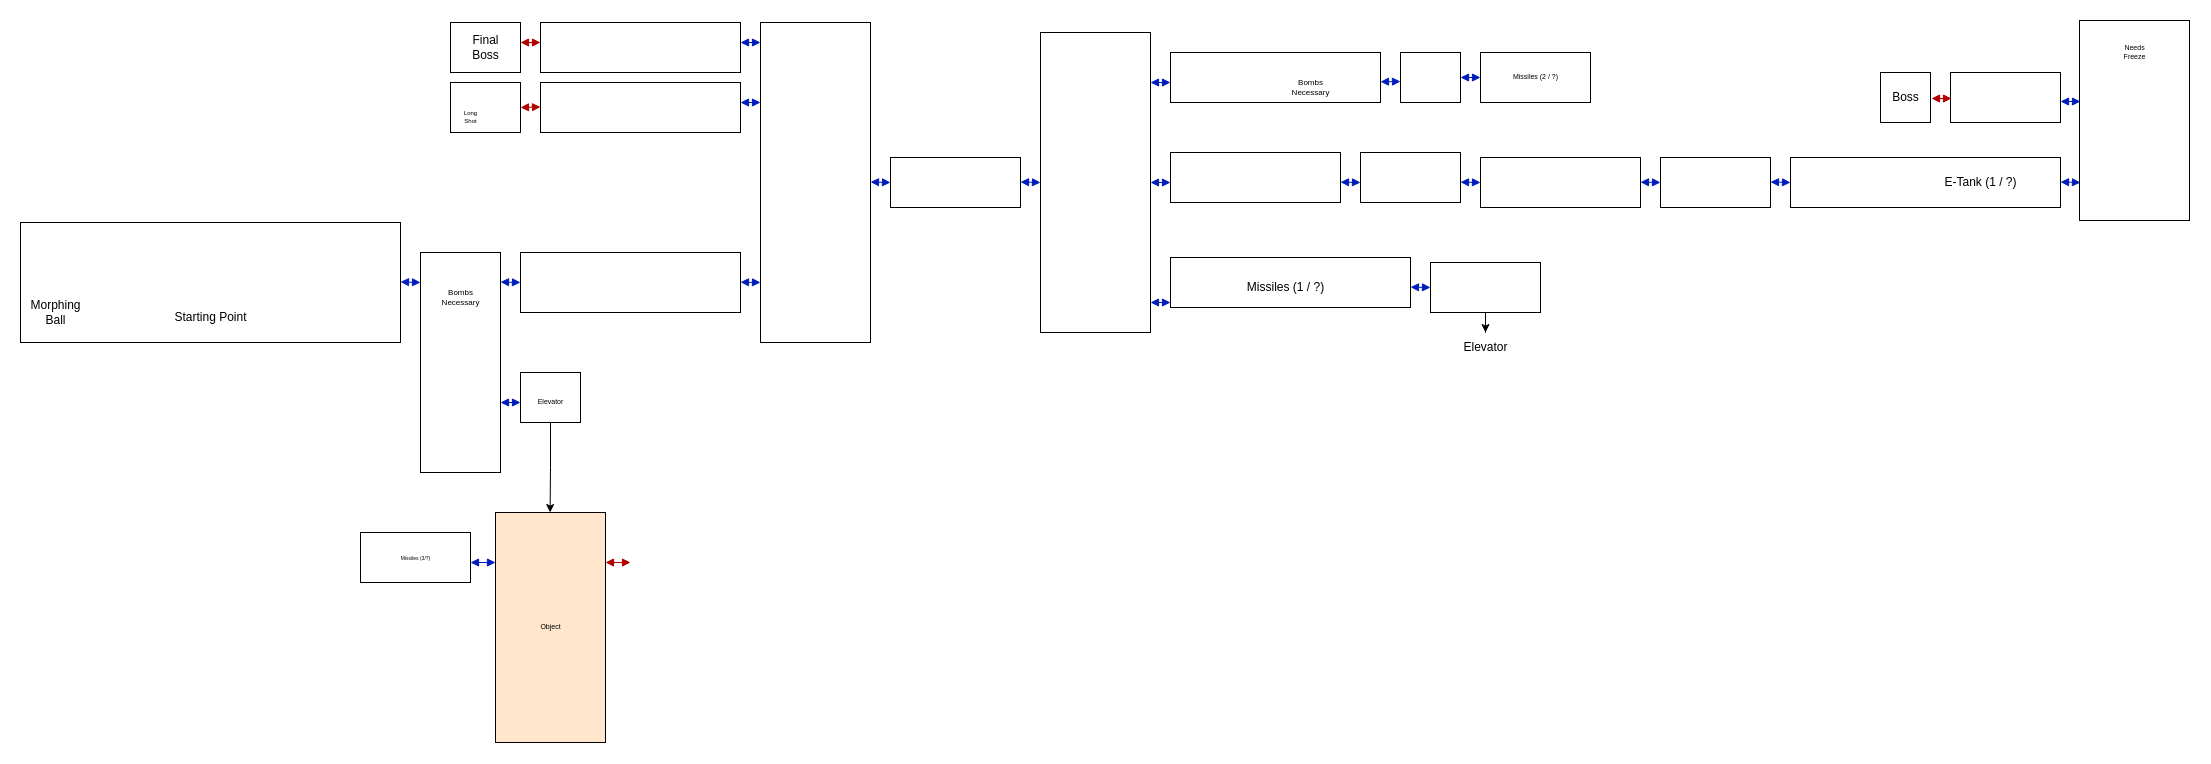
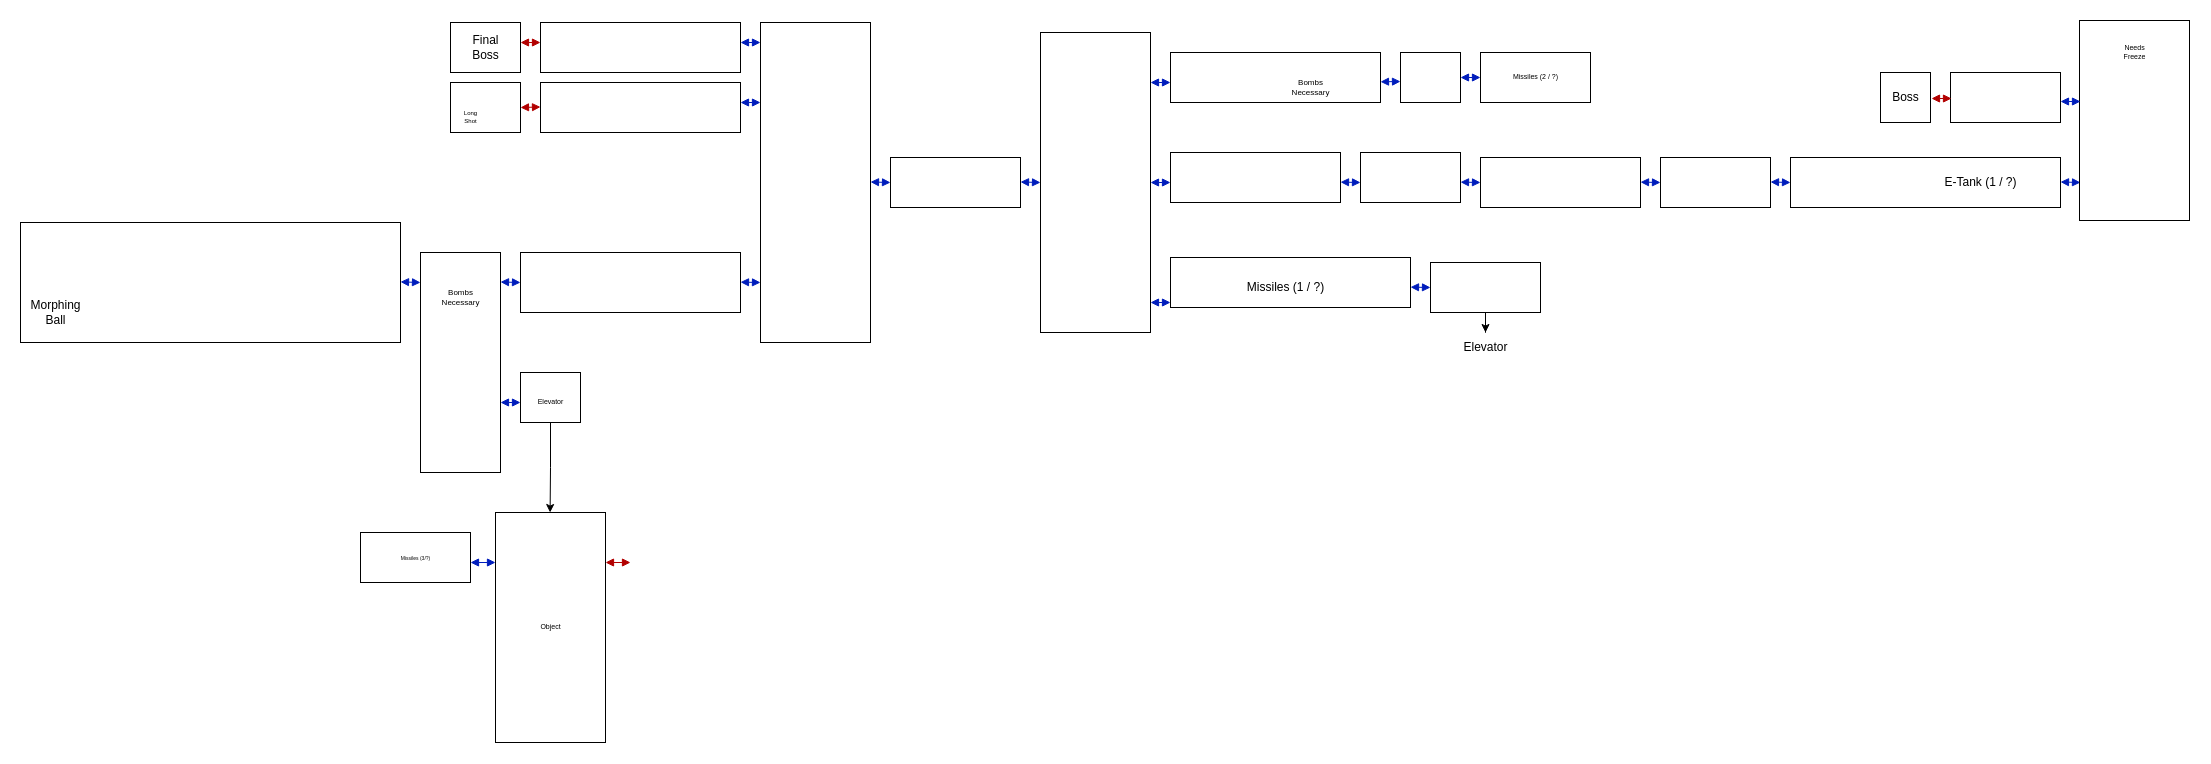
(211, 318) -> none
(551, 628) -> (551, 628)
